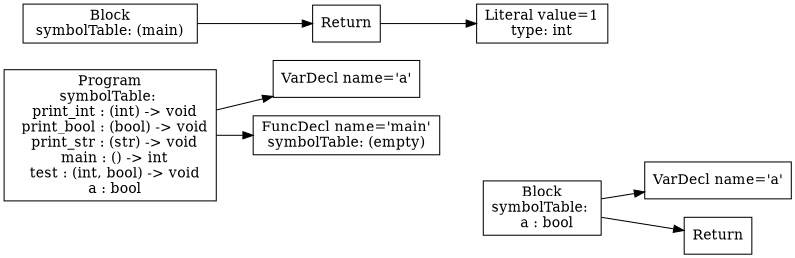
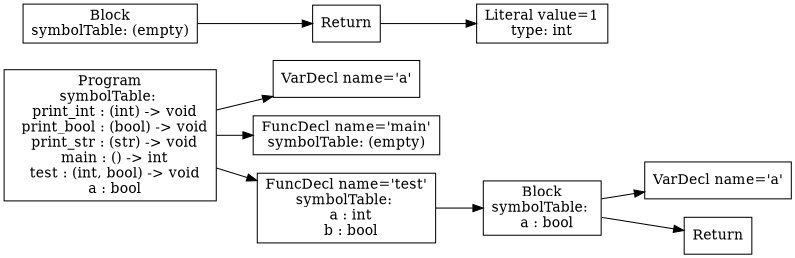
(110, 24) -> (110, 24)
none -> (346, 208)
